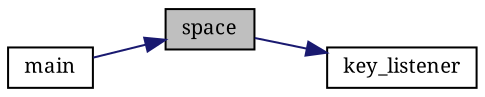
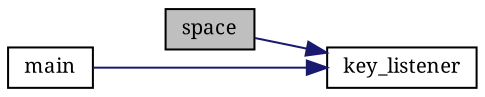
(119, 51) -> (200, 68)
